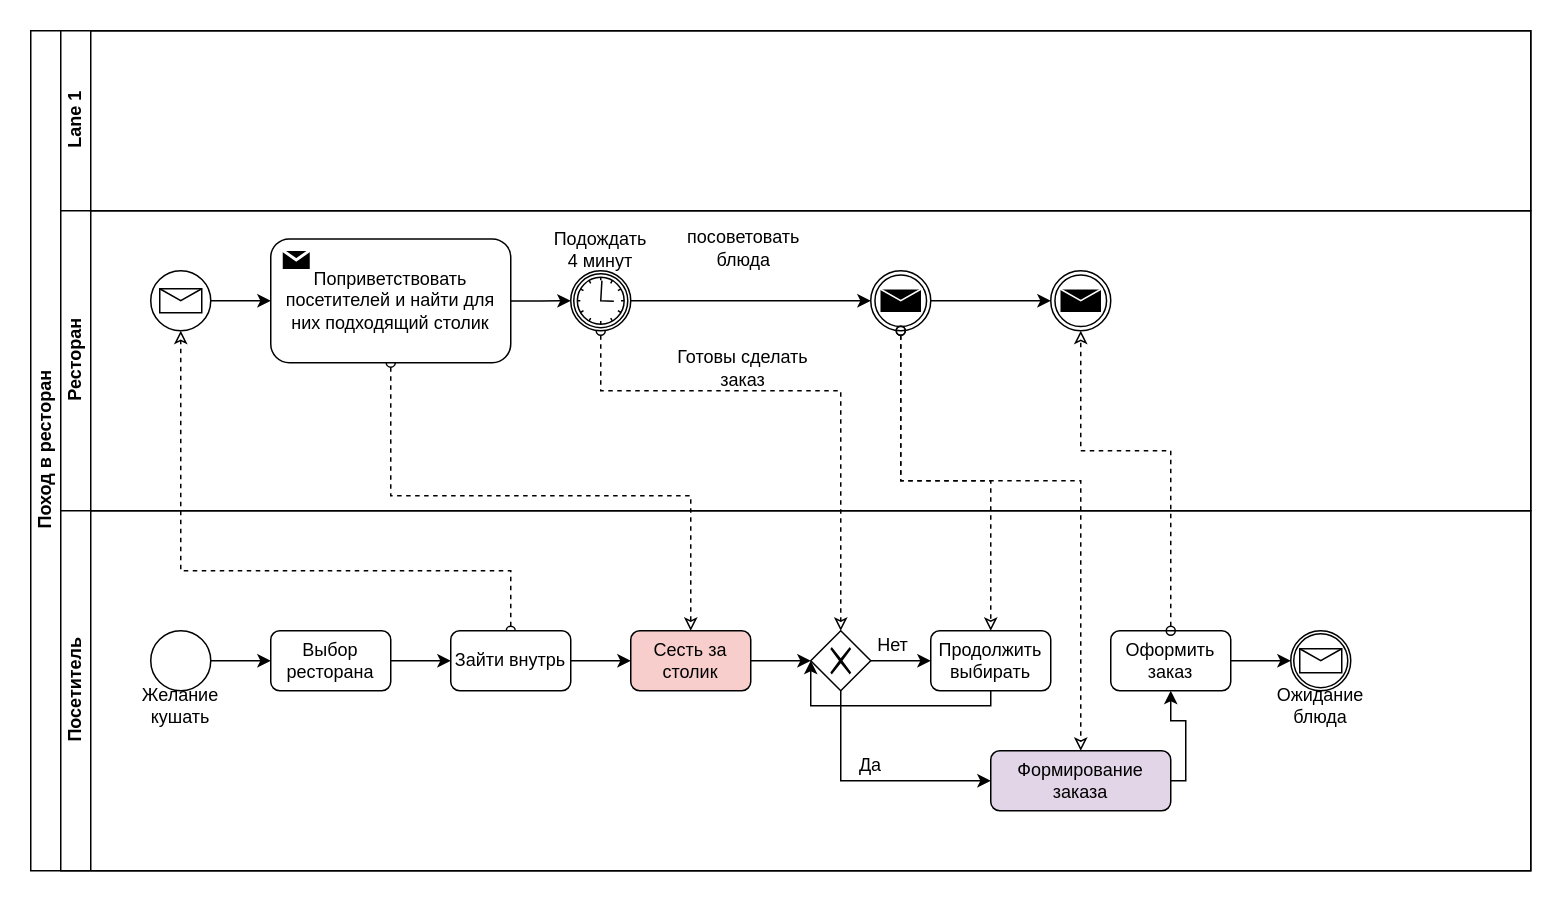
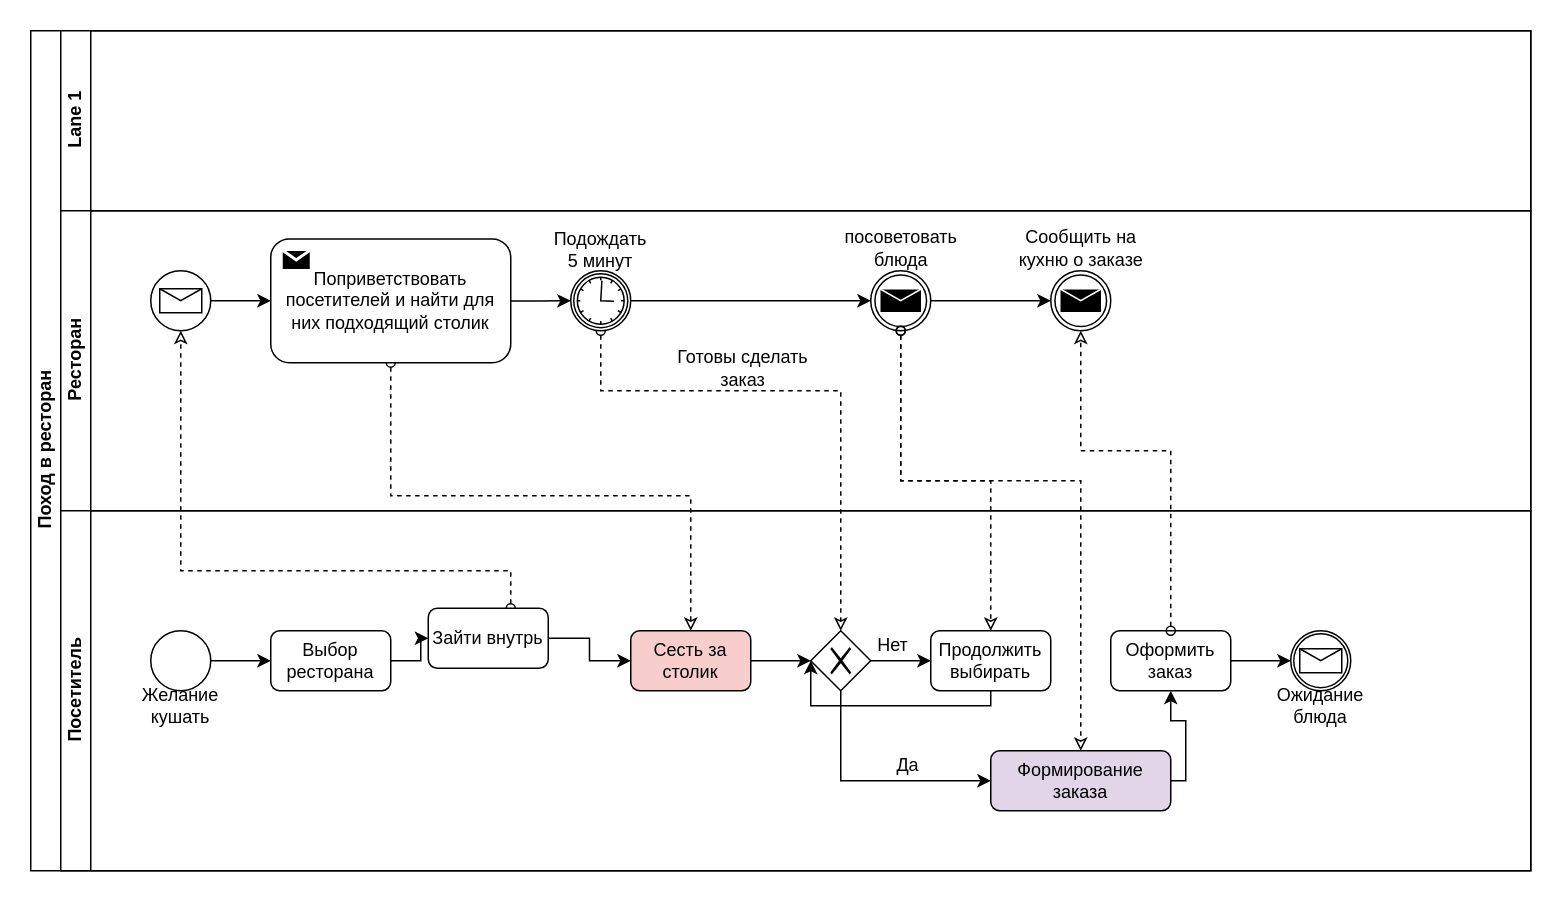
(743, 248) -> (901, 248)
none -> (1081, 248)
(601, 250) -> (601, 250)
(511, 661) -> (488, 638)
(871, 766) -> (908, 766)
